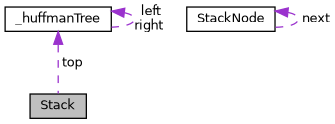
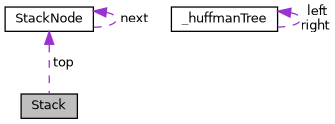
(58, 69) -> (49, 69)
